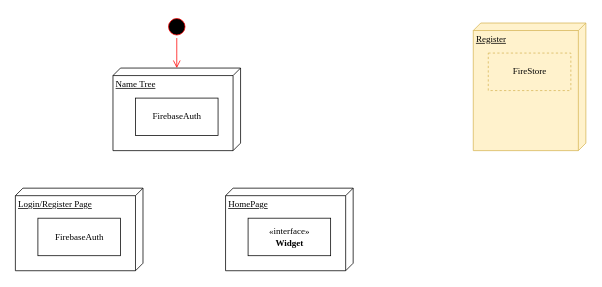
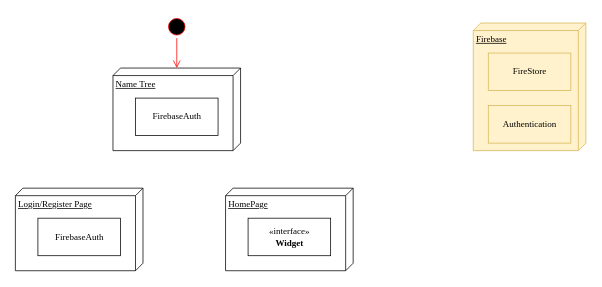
(495, 40) -> (495, 40)
(529, 72) -> (529, 72)
none -> (529, 124)
